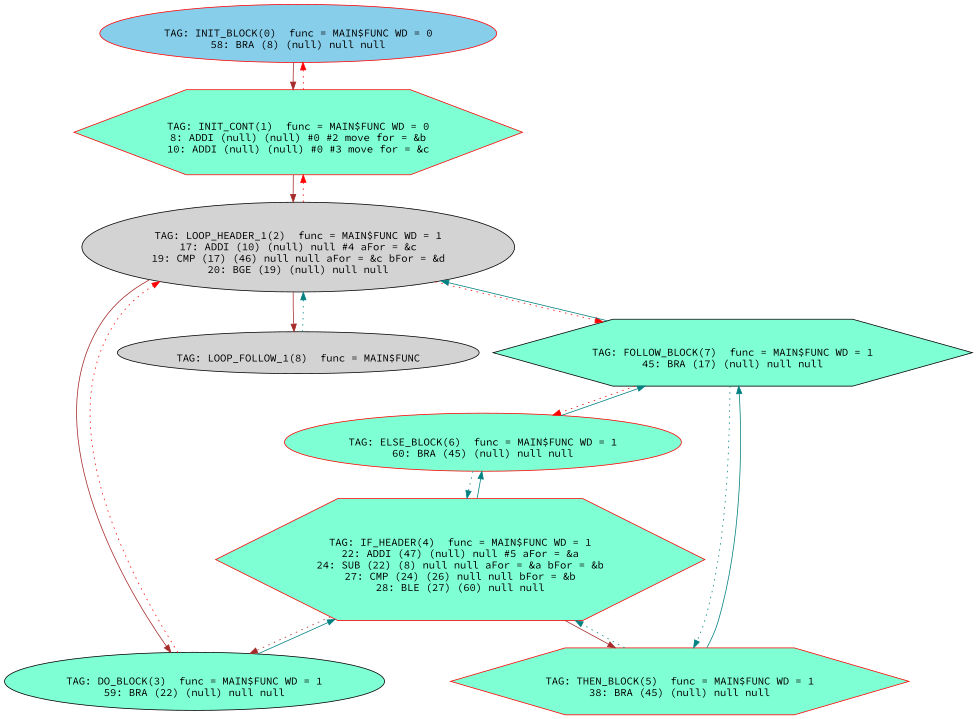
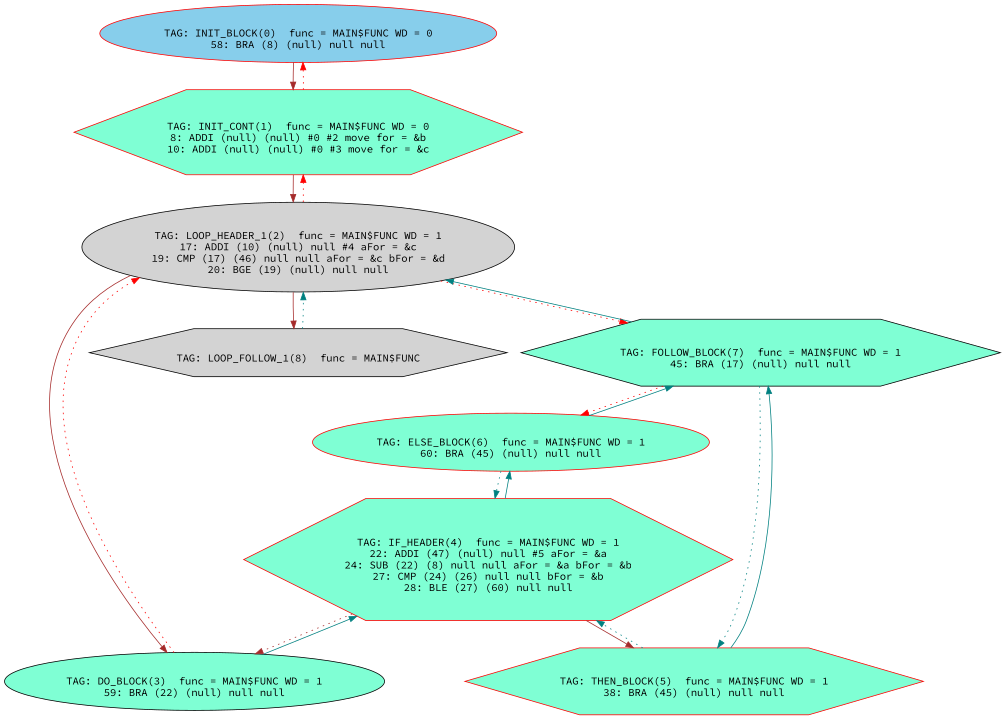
(298, 353) -> (298, 353)
